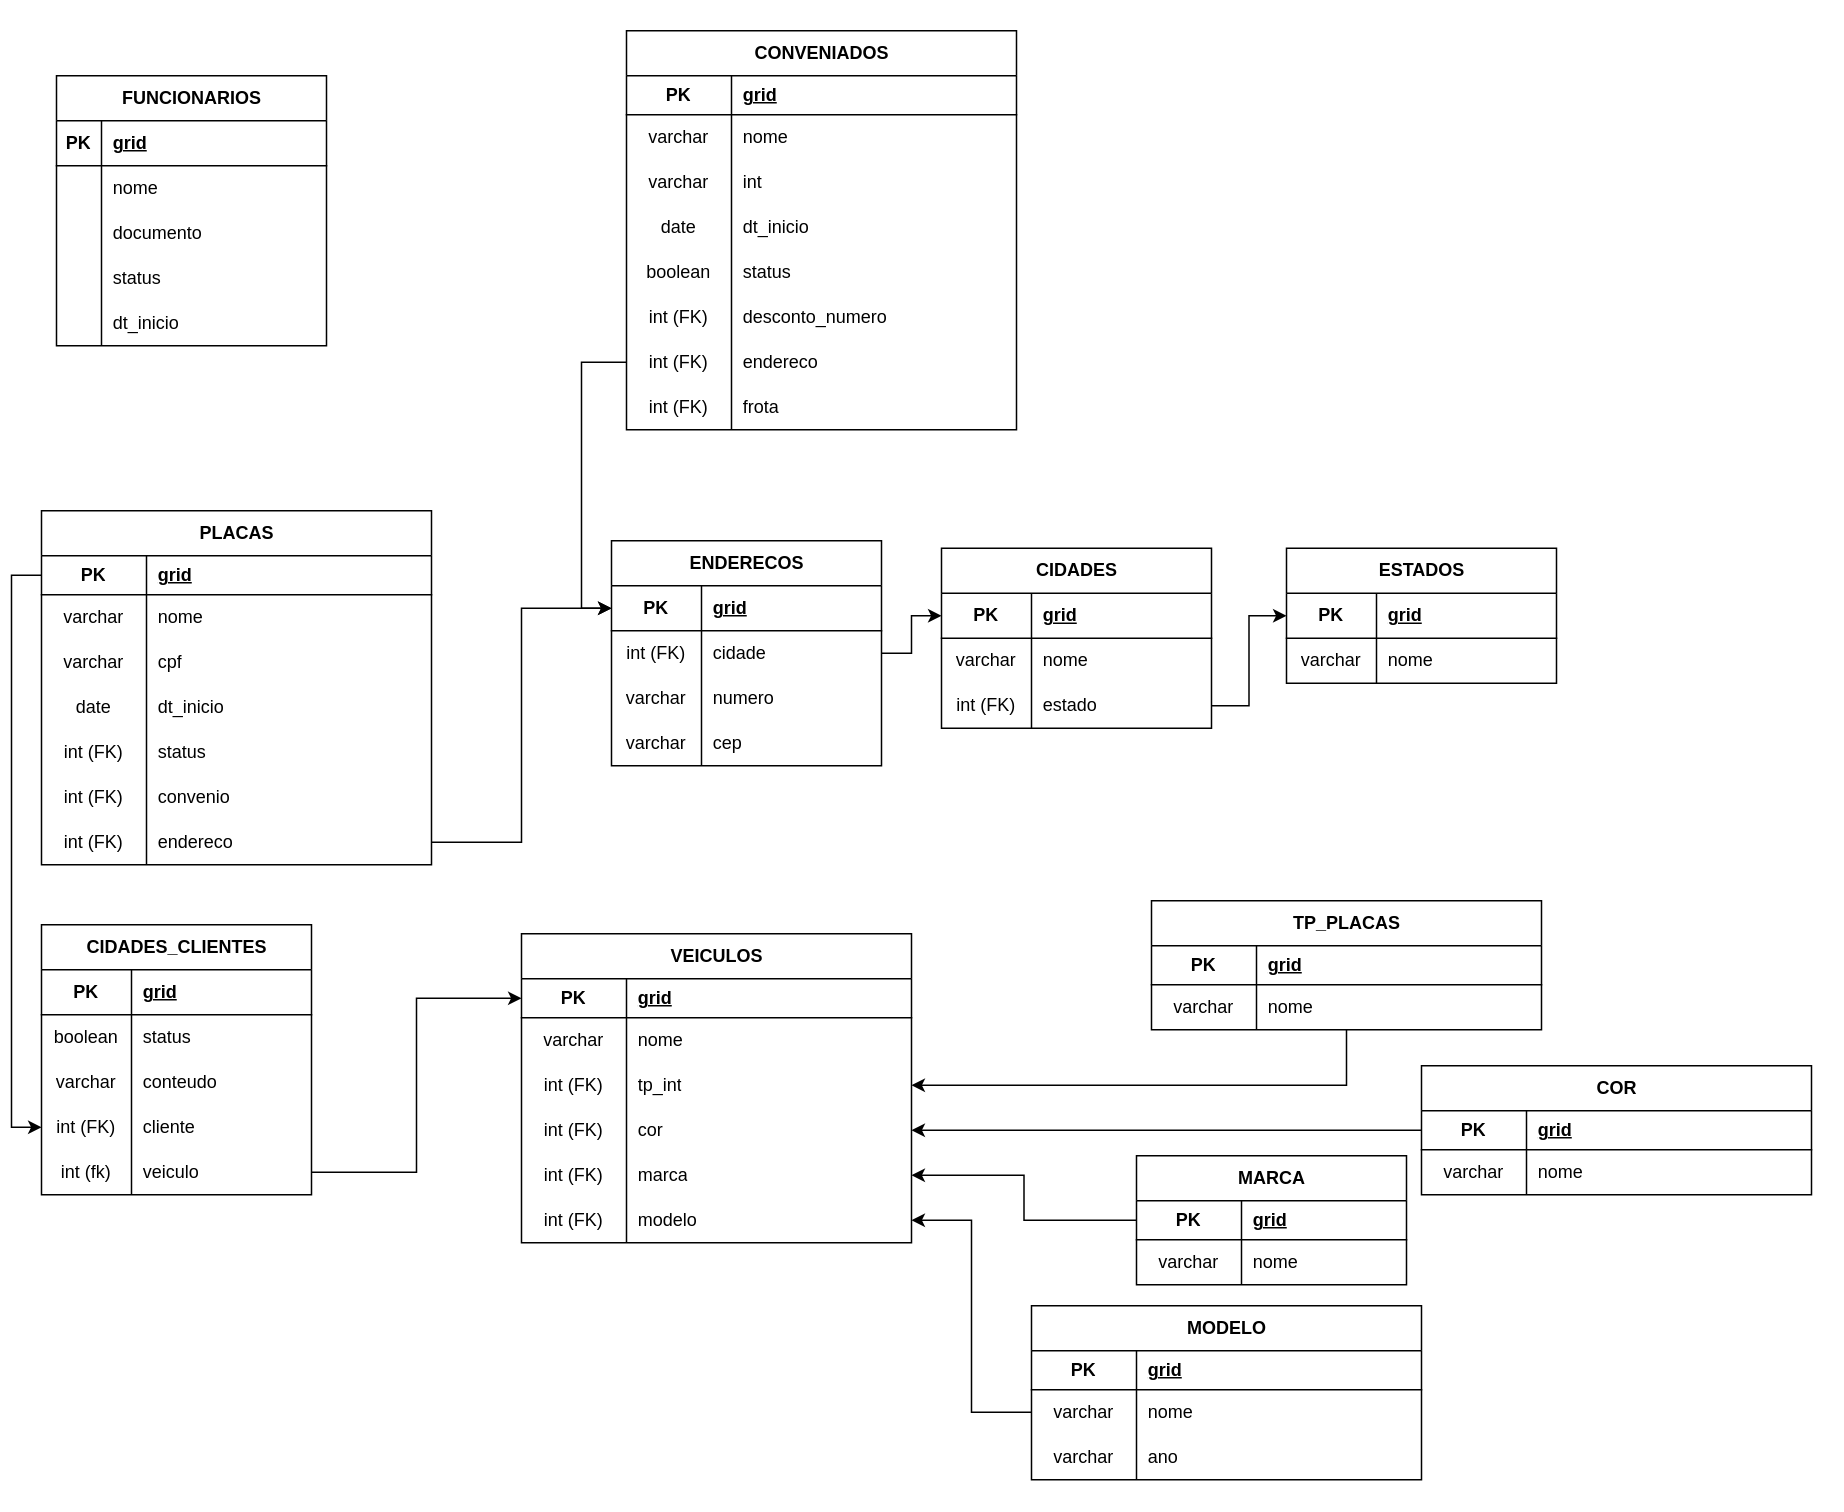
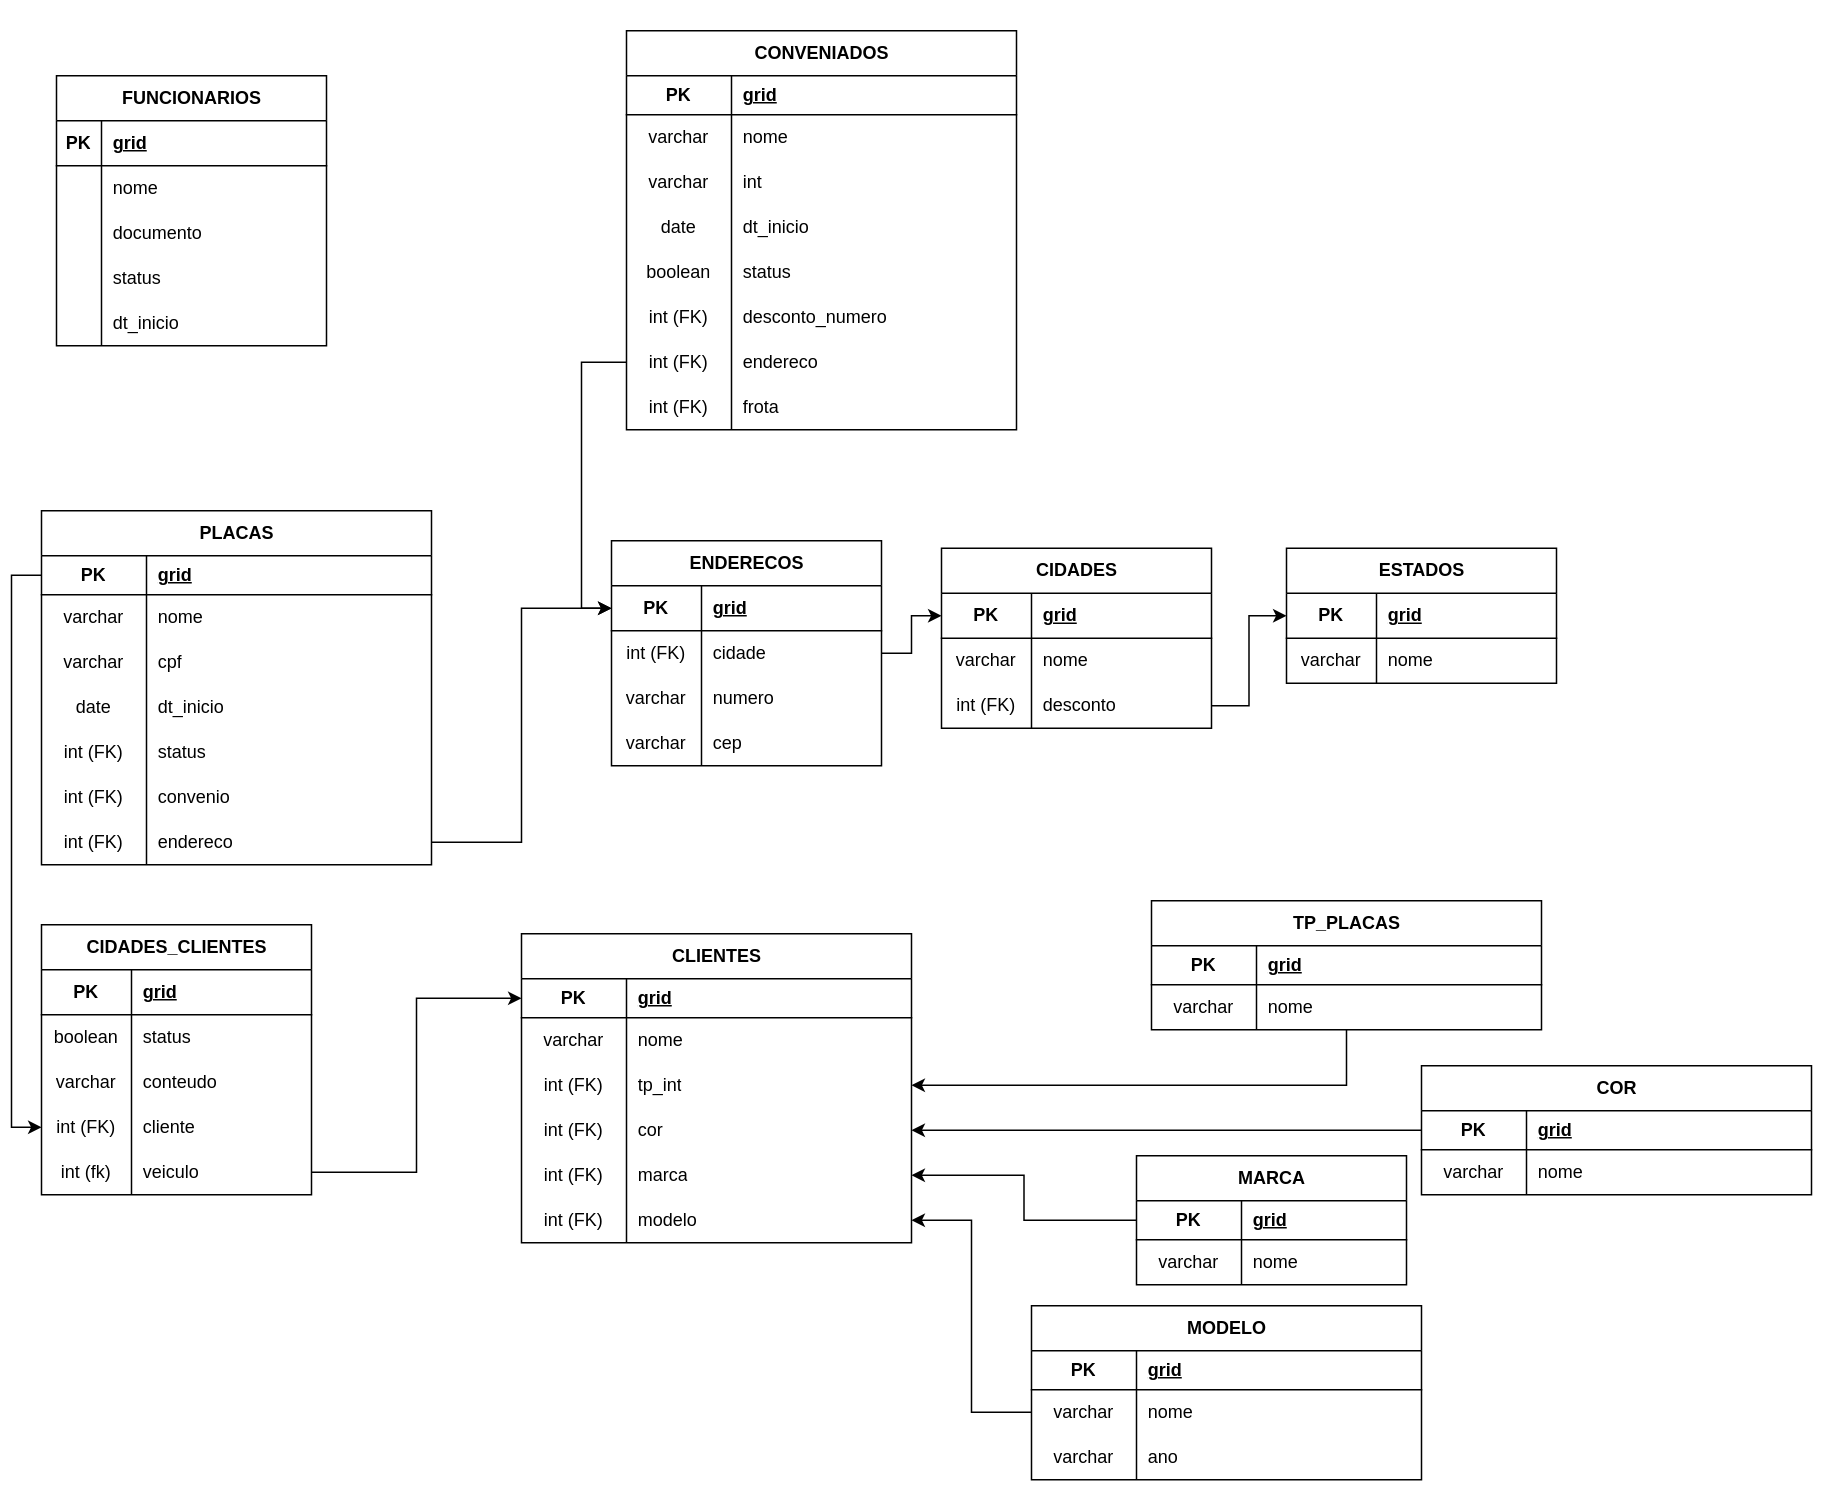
(1073, 706) -> (1084, 706)
(717, 956) -> (717, 956)
